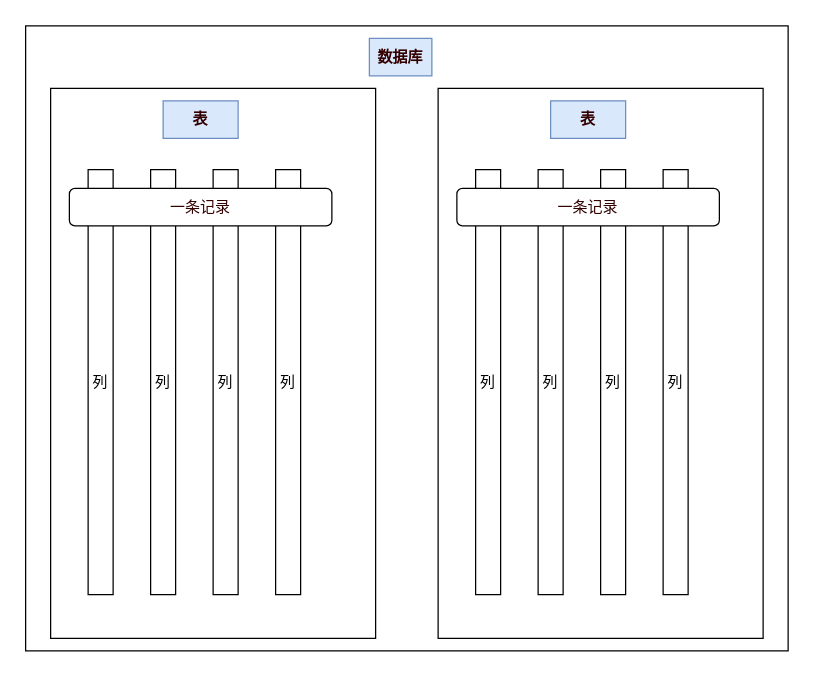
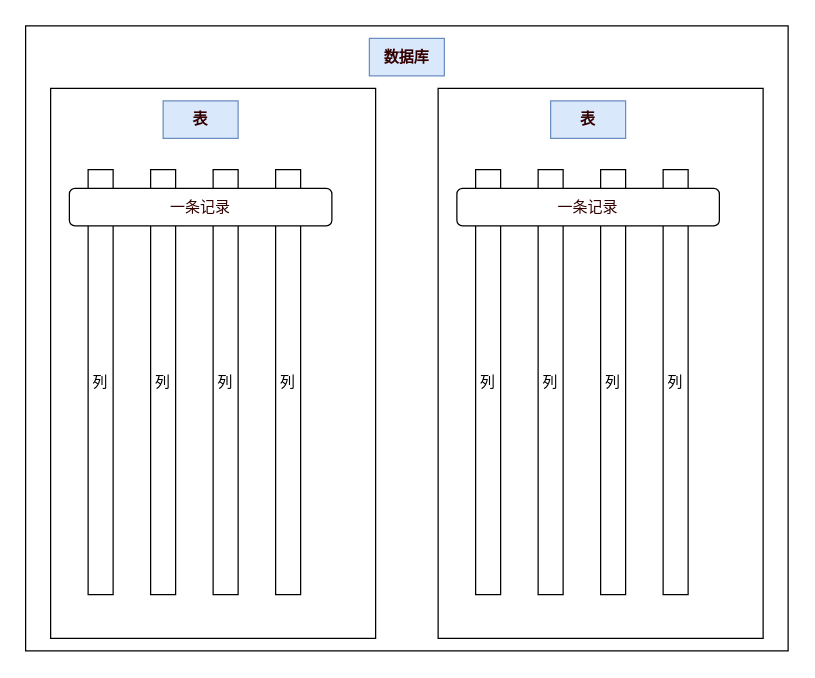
(401, 57) -> (407, 57)
